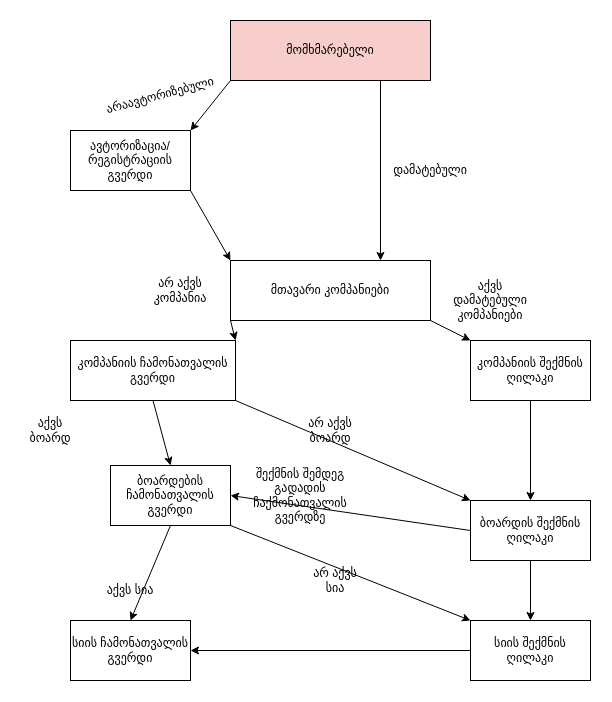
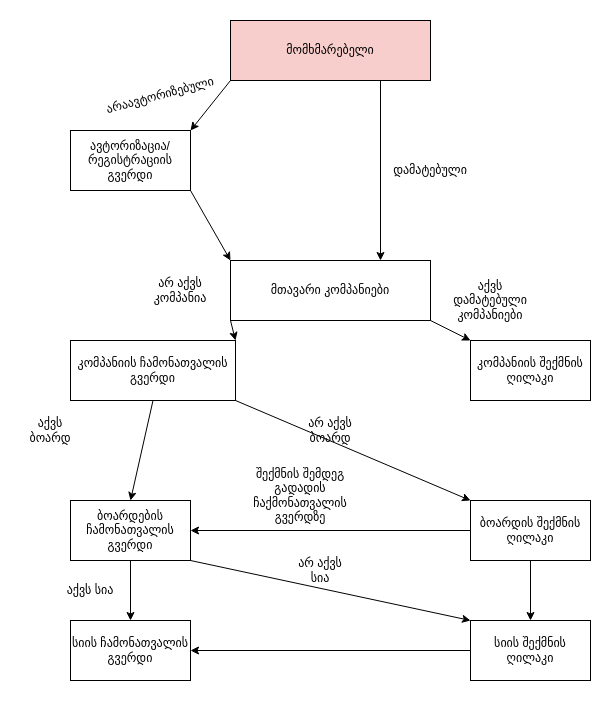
(531, 447) -> none
(171, 496) -> (131, 531)
(336, 581) -> (321, 571)
(131, 591) -> (91, 591)
